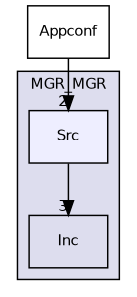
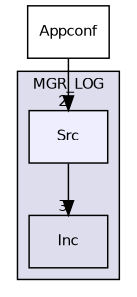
(68, 85) -> (68, 85)
